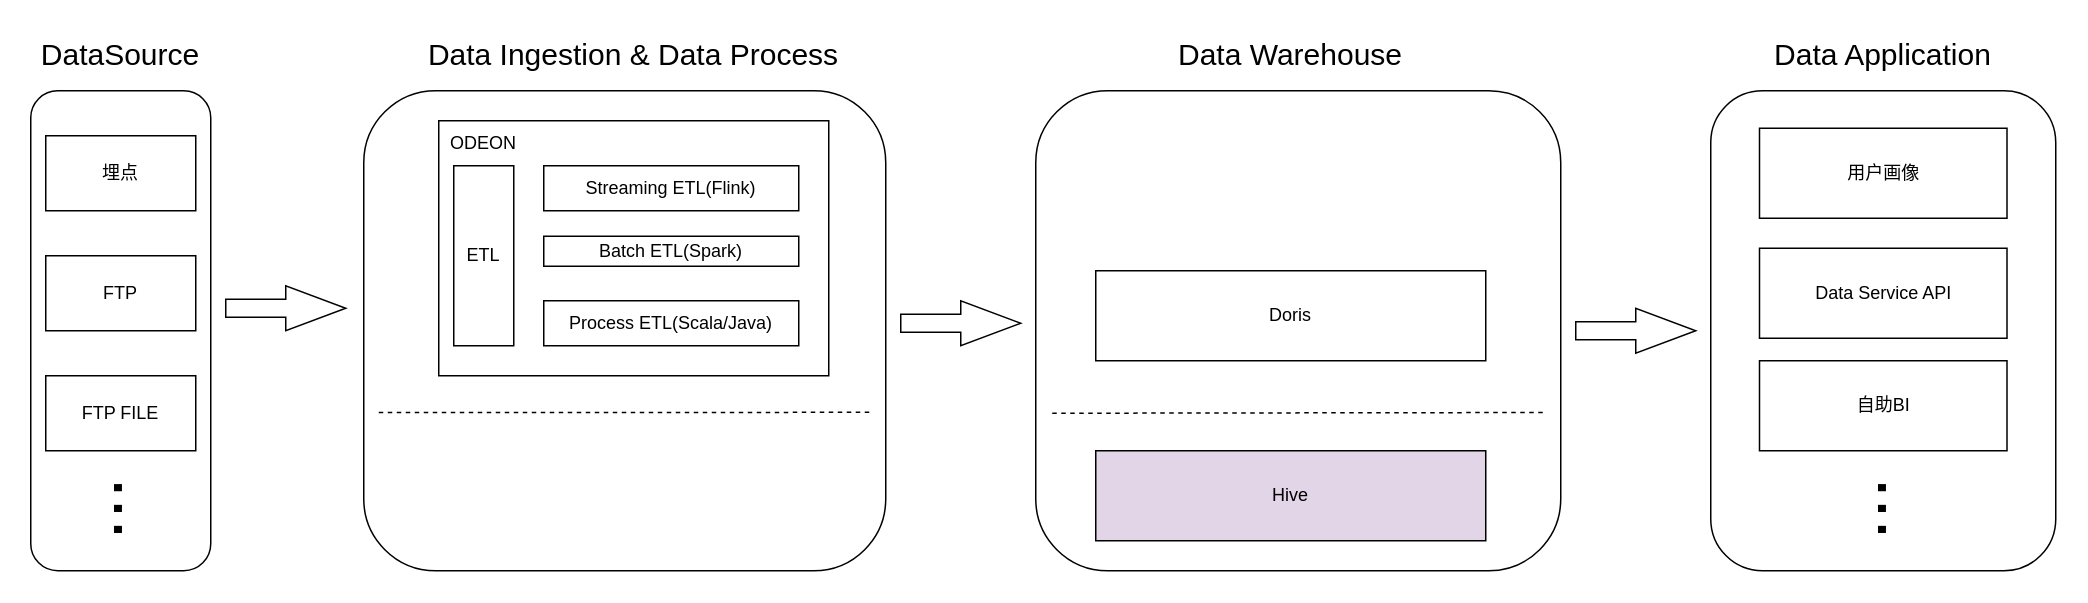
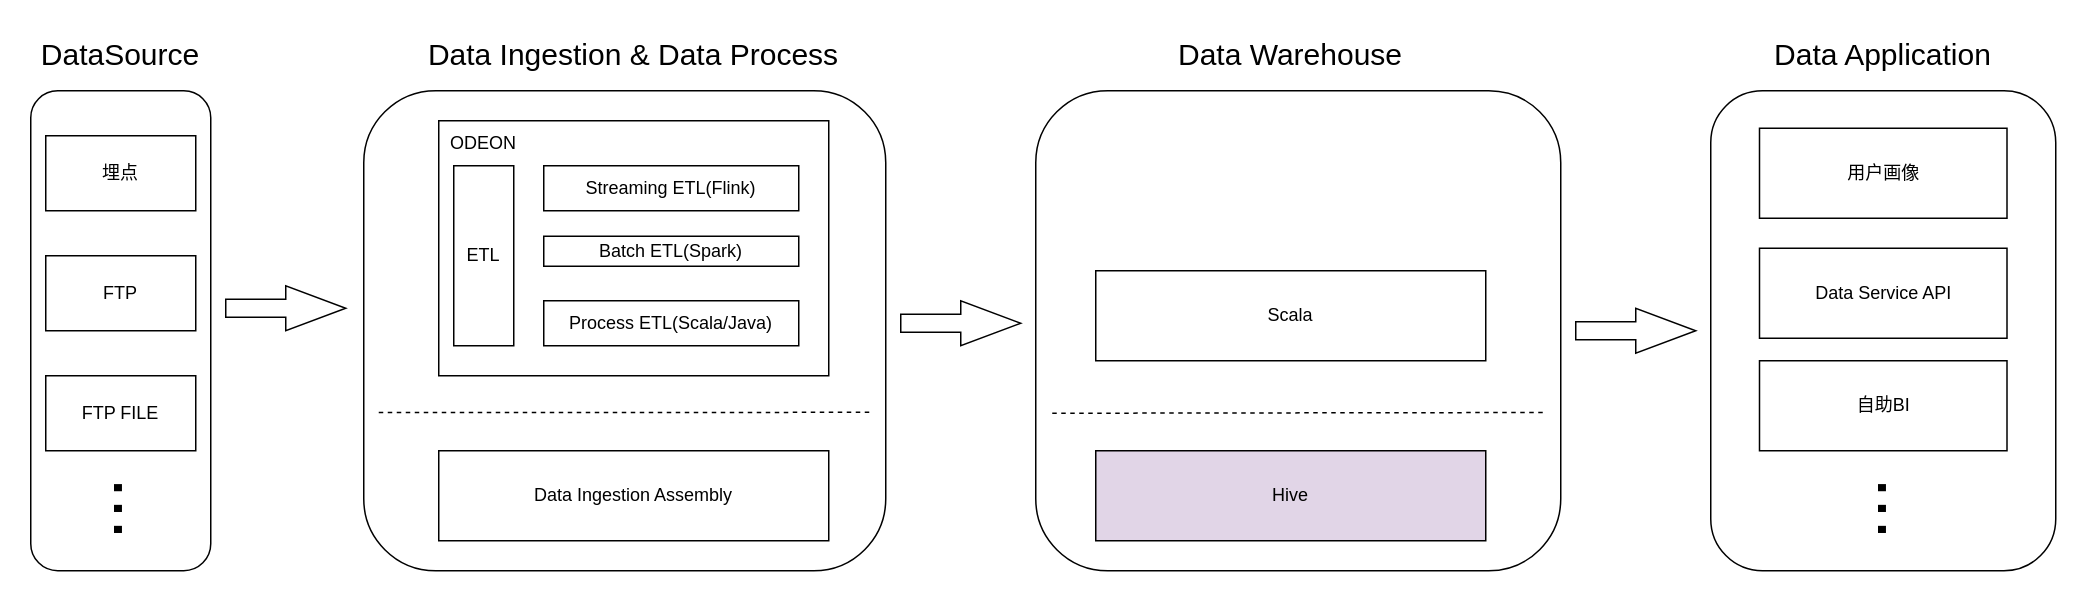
(1291, 316) -> (1291, 316)
none -> (634, 496)
